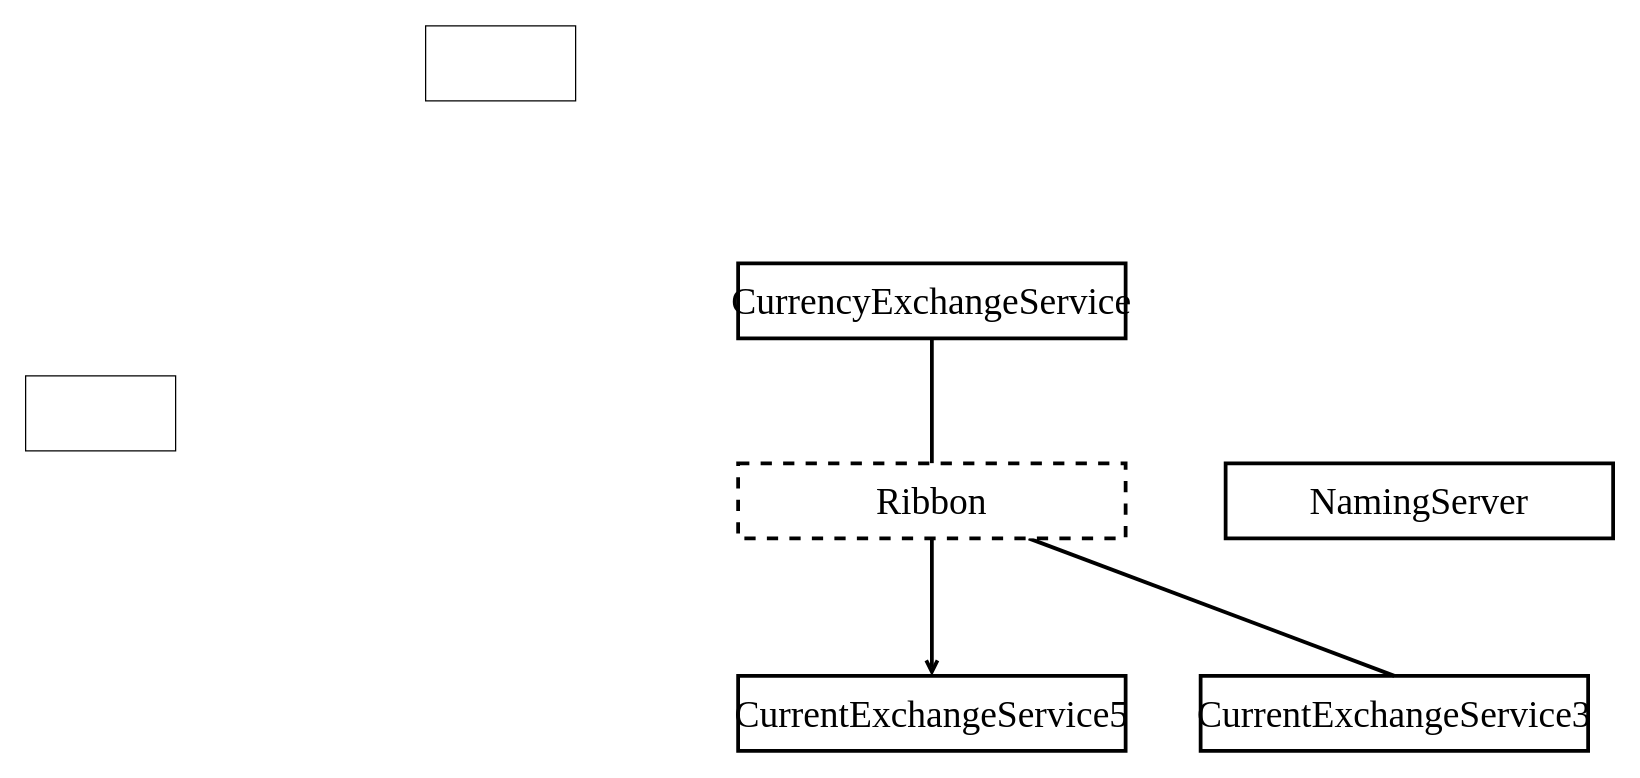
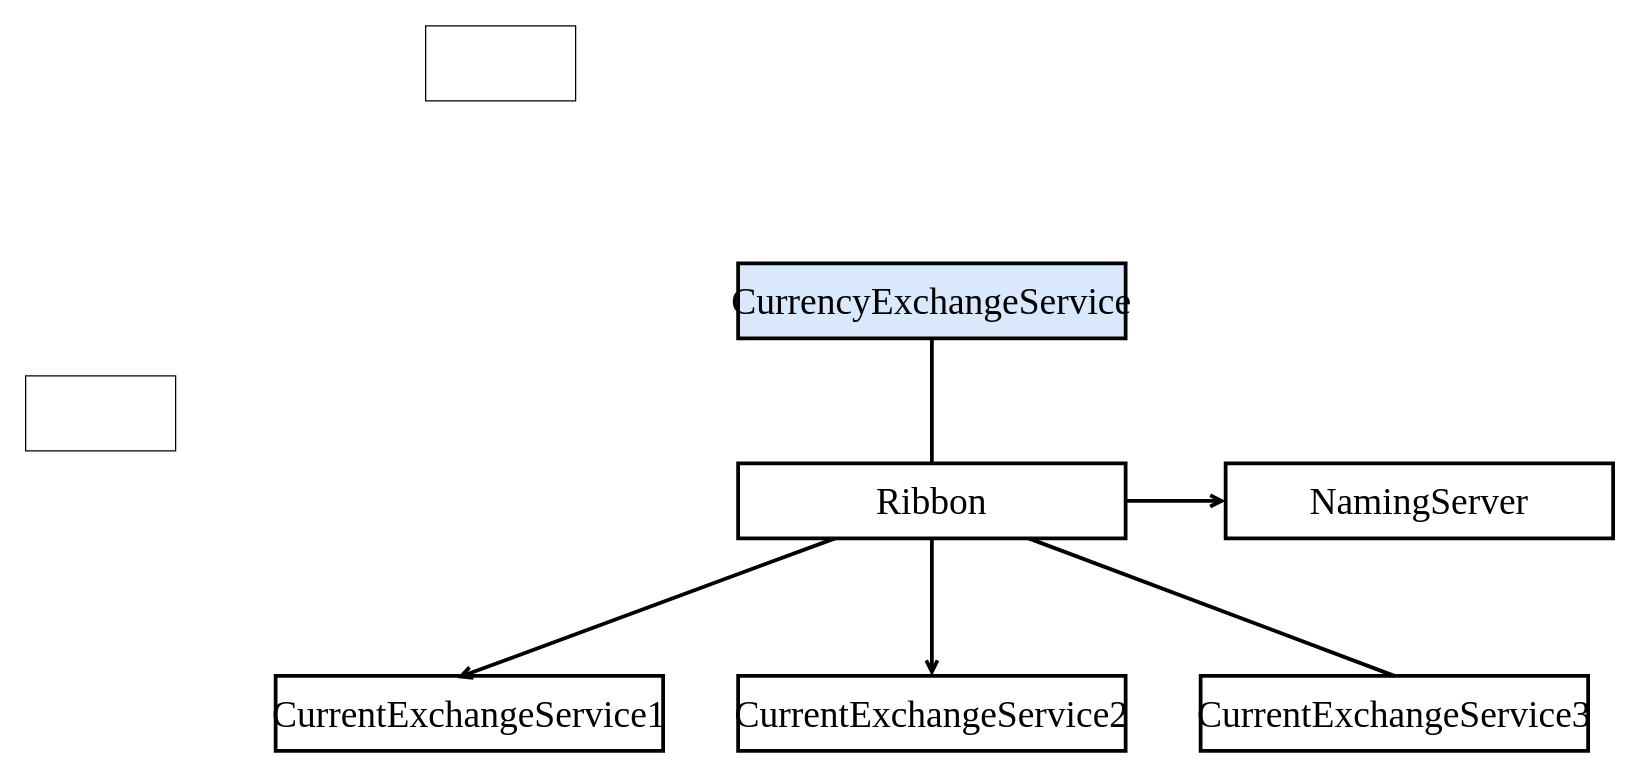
(932, 301) -> (932, 301)
(932, 501) -> (932, 501)
none -> (1171, 501)
none -> (650, 606)
none -> (469, 713)
(932, 713) -> (932, 713)
